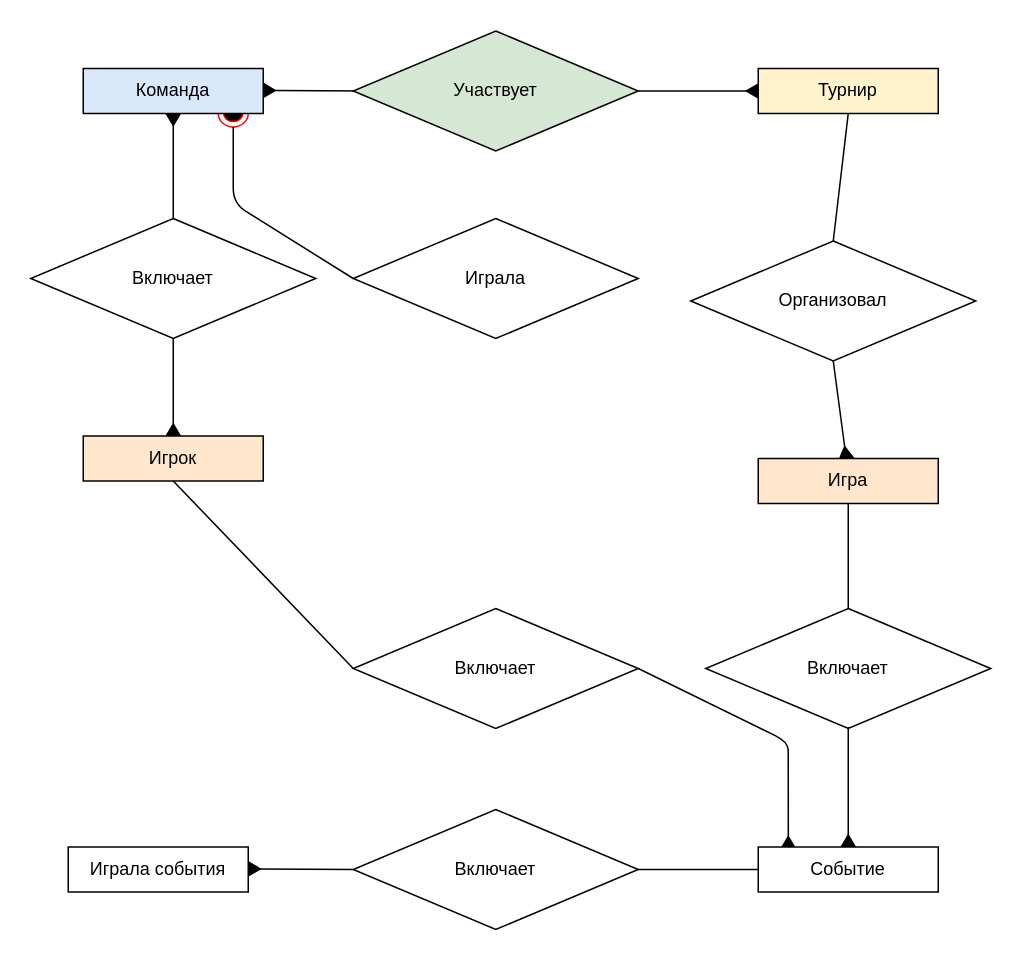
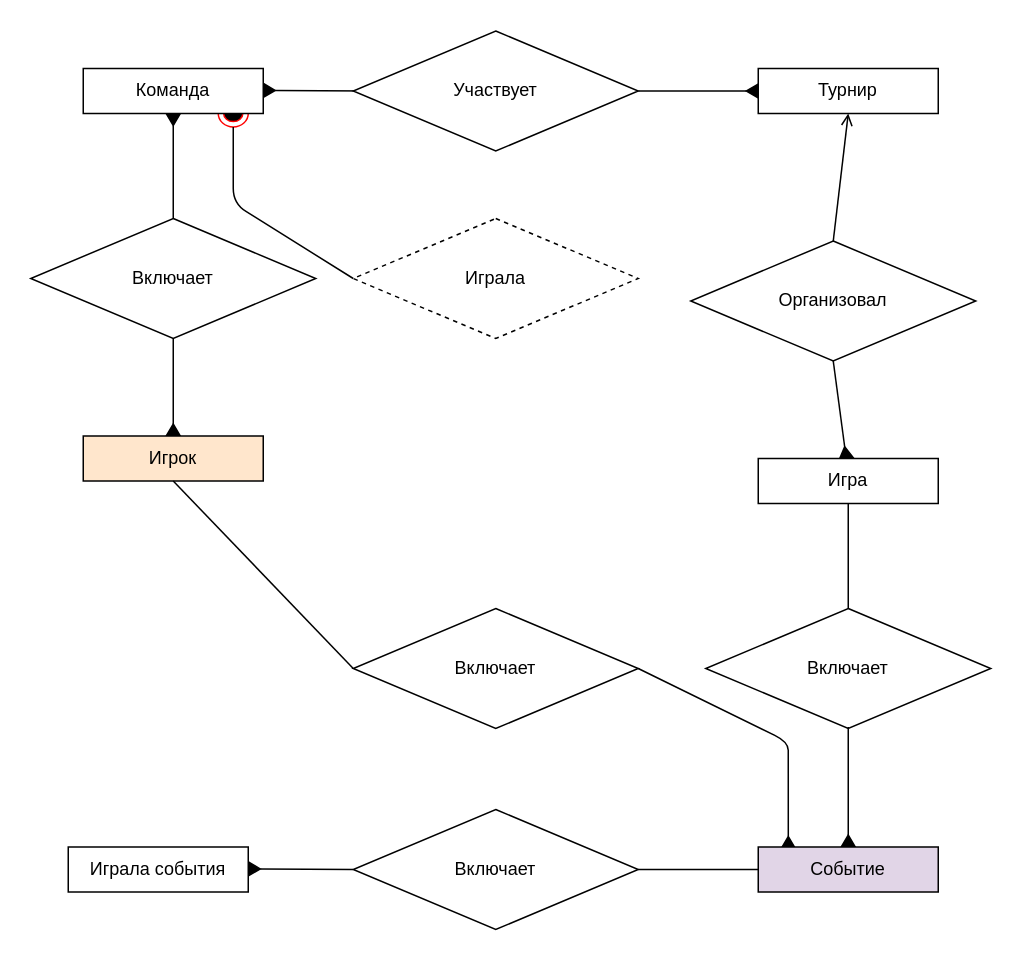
(173, 91) -> (173, 91)
(496, 91) -> (496, 91)
(848, 91) -> (848, 91)
(848, 118) -> (848, 120)
(496, 278) -> (496, 278)
(848, 481) -> (848, 481)
(848, 869) -> (848, 869)
